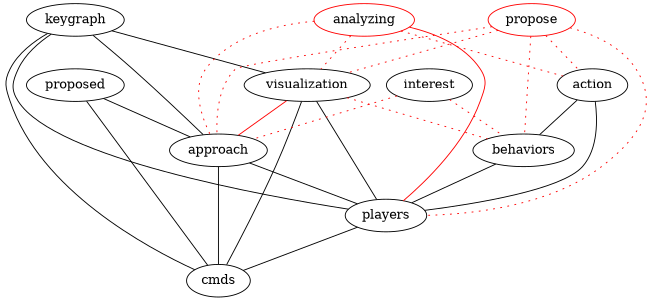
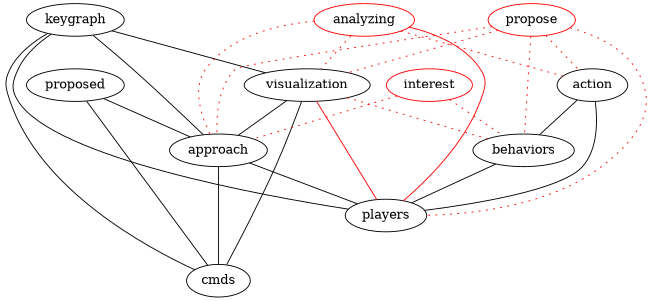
(429, 85) -> (429, 85)
(262, 118) -> (262, 118)
(347, 150) -> (347, 150)
(300, 249) -> none
